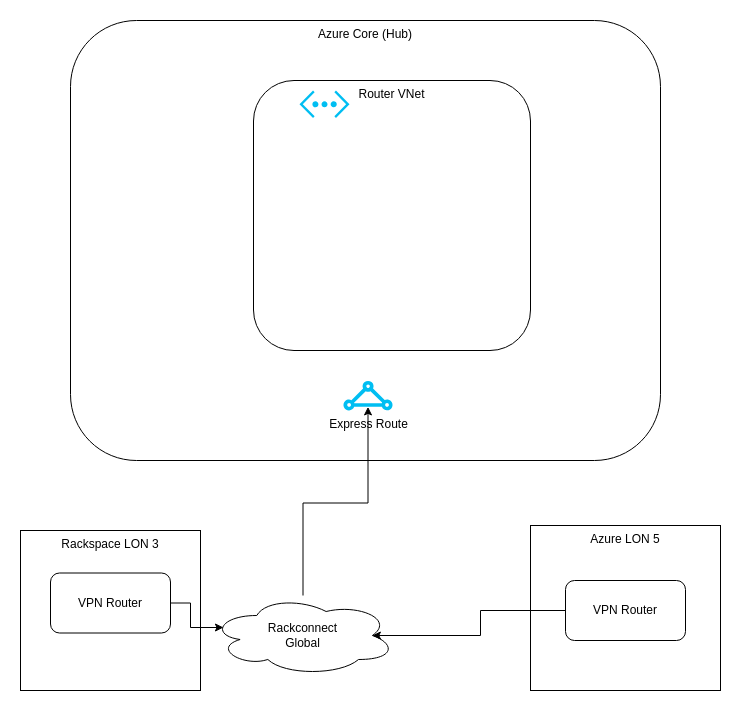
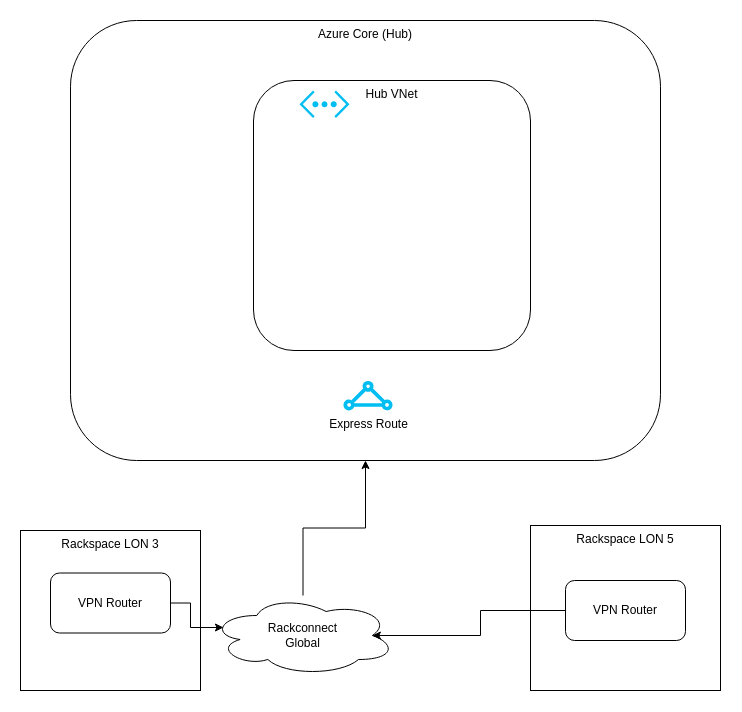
(392, 95) -> (392, 95)
(366, 503) -> (363, 528)
(626, 540) -> (626, 540)
